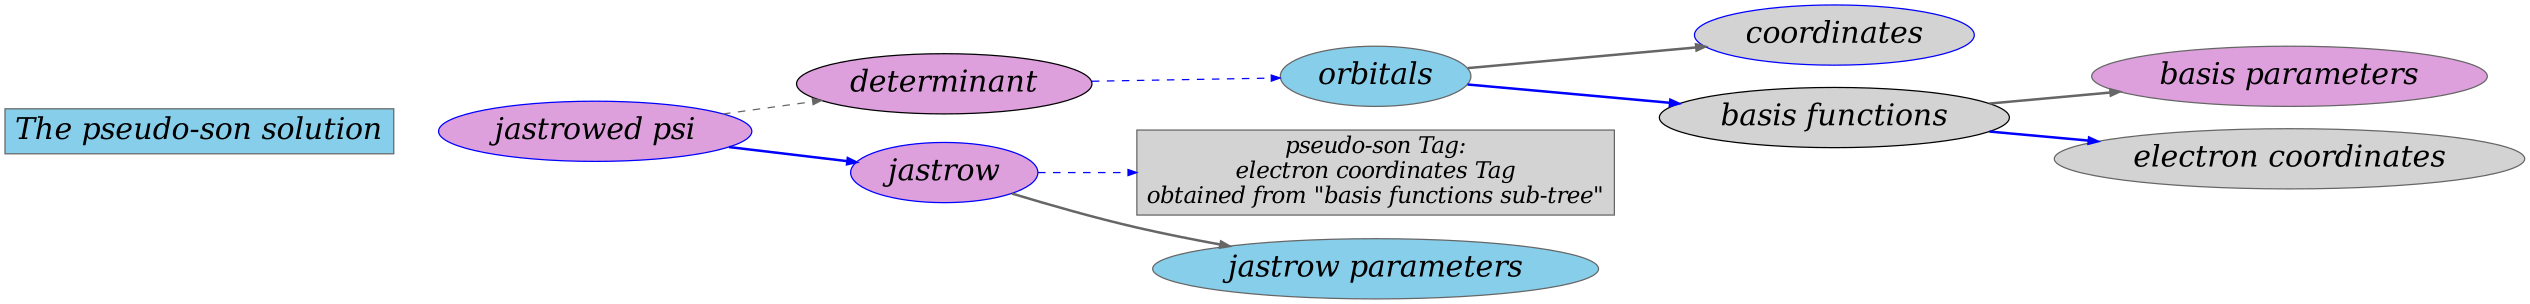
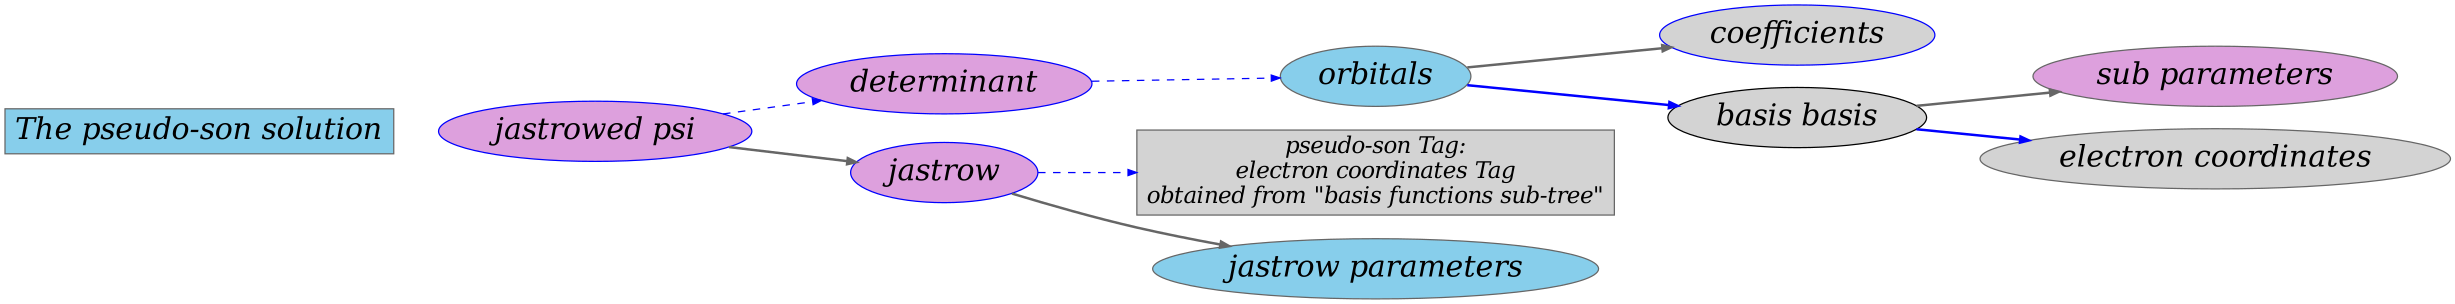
(1834, 35) -> (1797, 35)
(2290, 76) -> (2215, 76)
(944, 84) -> (944, 84)
(768, 108) -> (768, 108)
(1834, 118) -> (1797, 118)
(788, 154) -> (788, 154)
